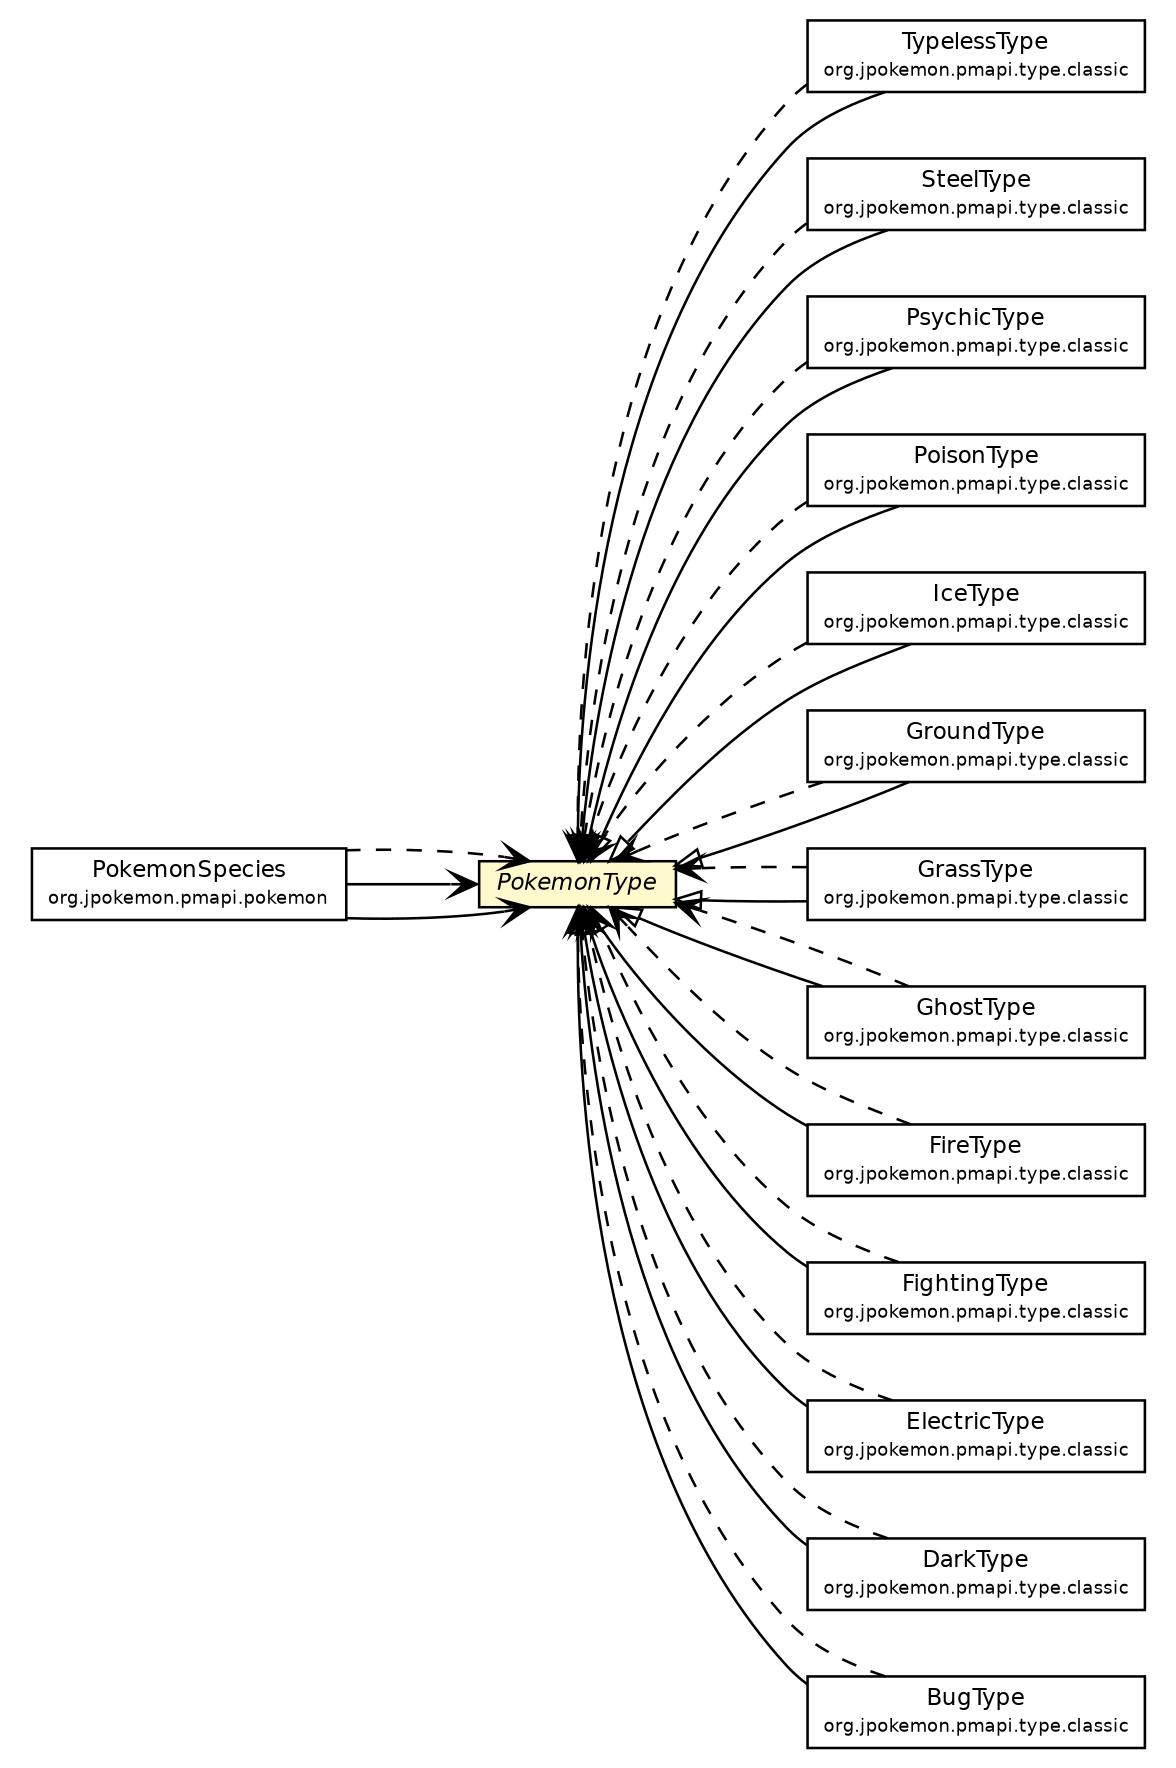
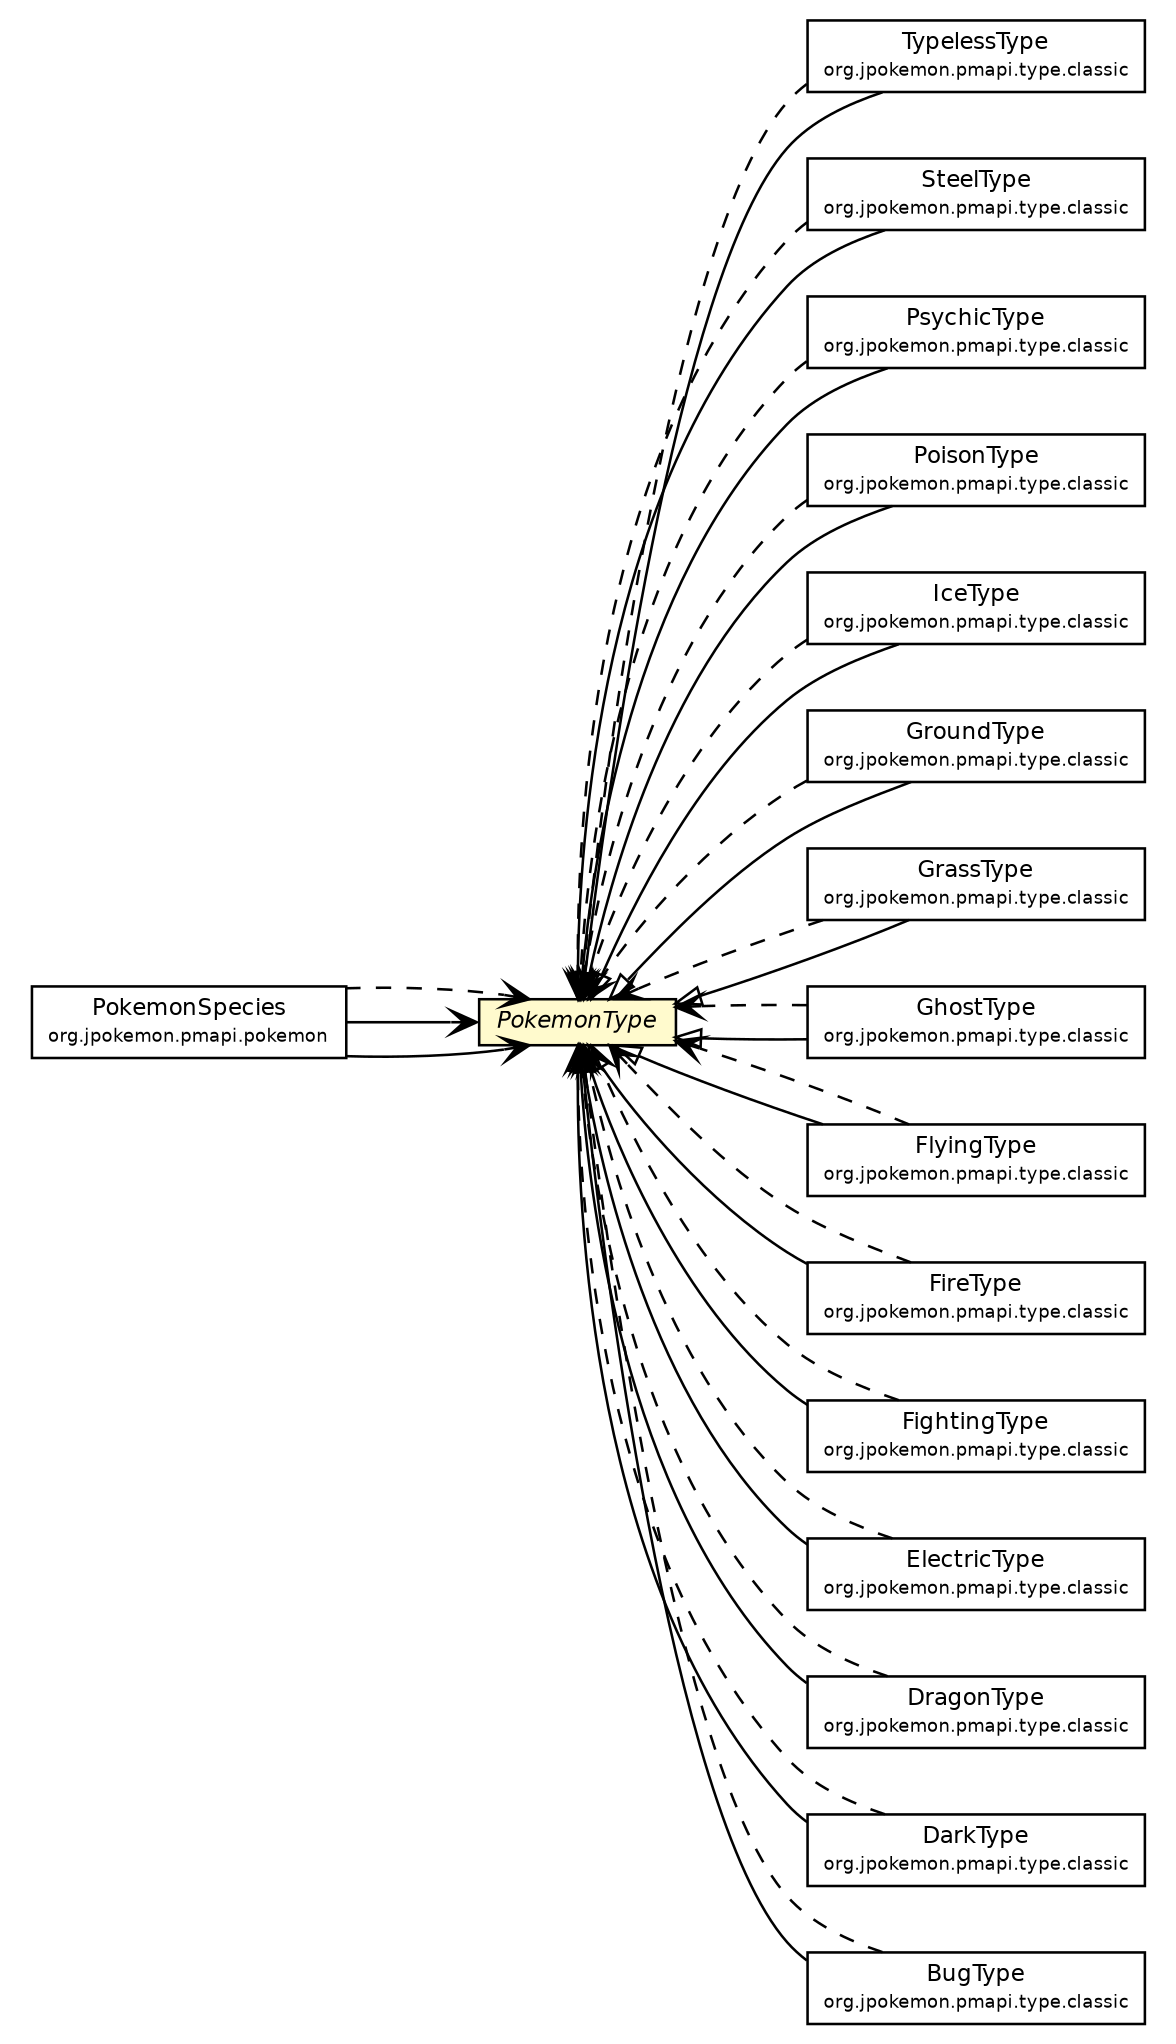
none -> (976, 1160)
none -> (976, 1712)
